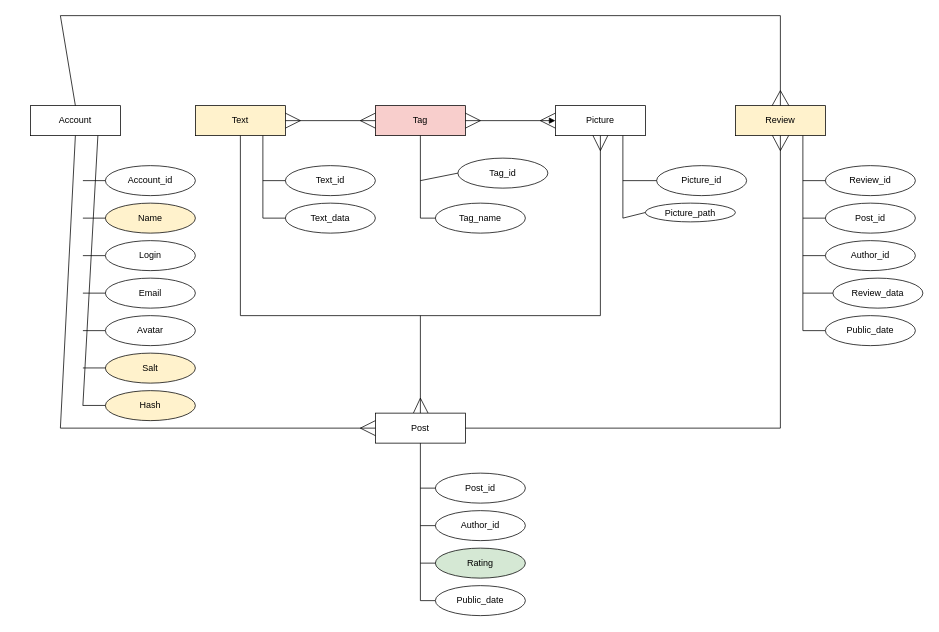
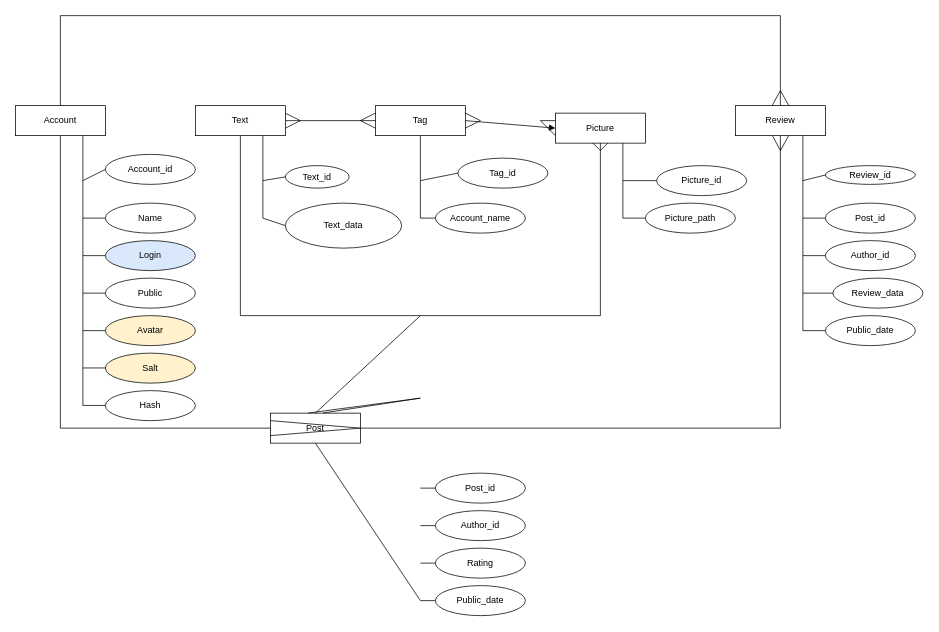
(75, 120) -> (60, 120)
(240, 120) -> (240, 120)
(420, 120) -> (420, 120)
(600, 120) -> (600, 128)
(780, 120) -> (780, 120)
(150, 180) -> (150, 169)
(330, 180) -> (317, 177)
(870, 180) -> (870, 175)
(690, 212) -> (690, 218)
(150, 218) -> (150, 218)
(330, 218) -> (344, 225)
(480, 218) -> (480, 218)
(150, 255) -> (150, 255)
(150, 293) -> (150, 293)
(150, 330) -> (150, 330)
(150, 405) -> (150, 405)
(420, 428) -> (315, 428)
(480, 563) -> (480, 563)
